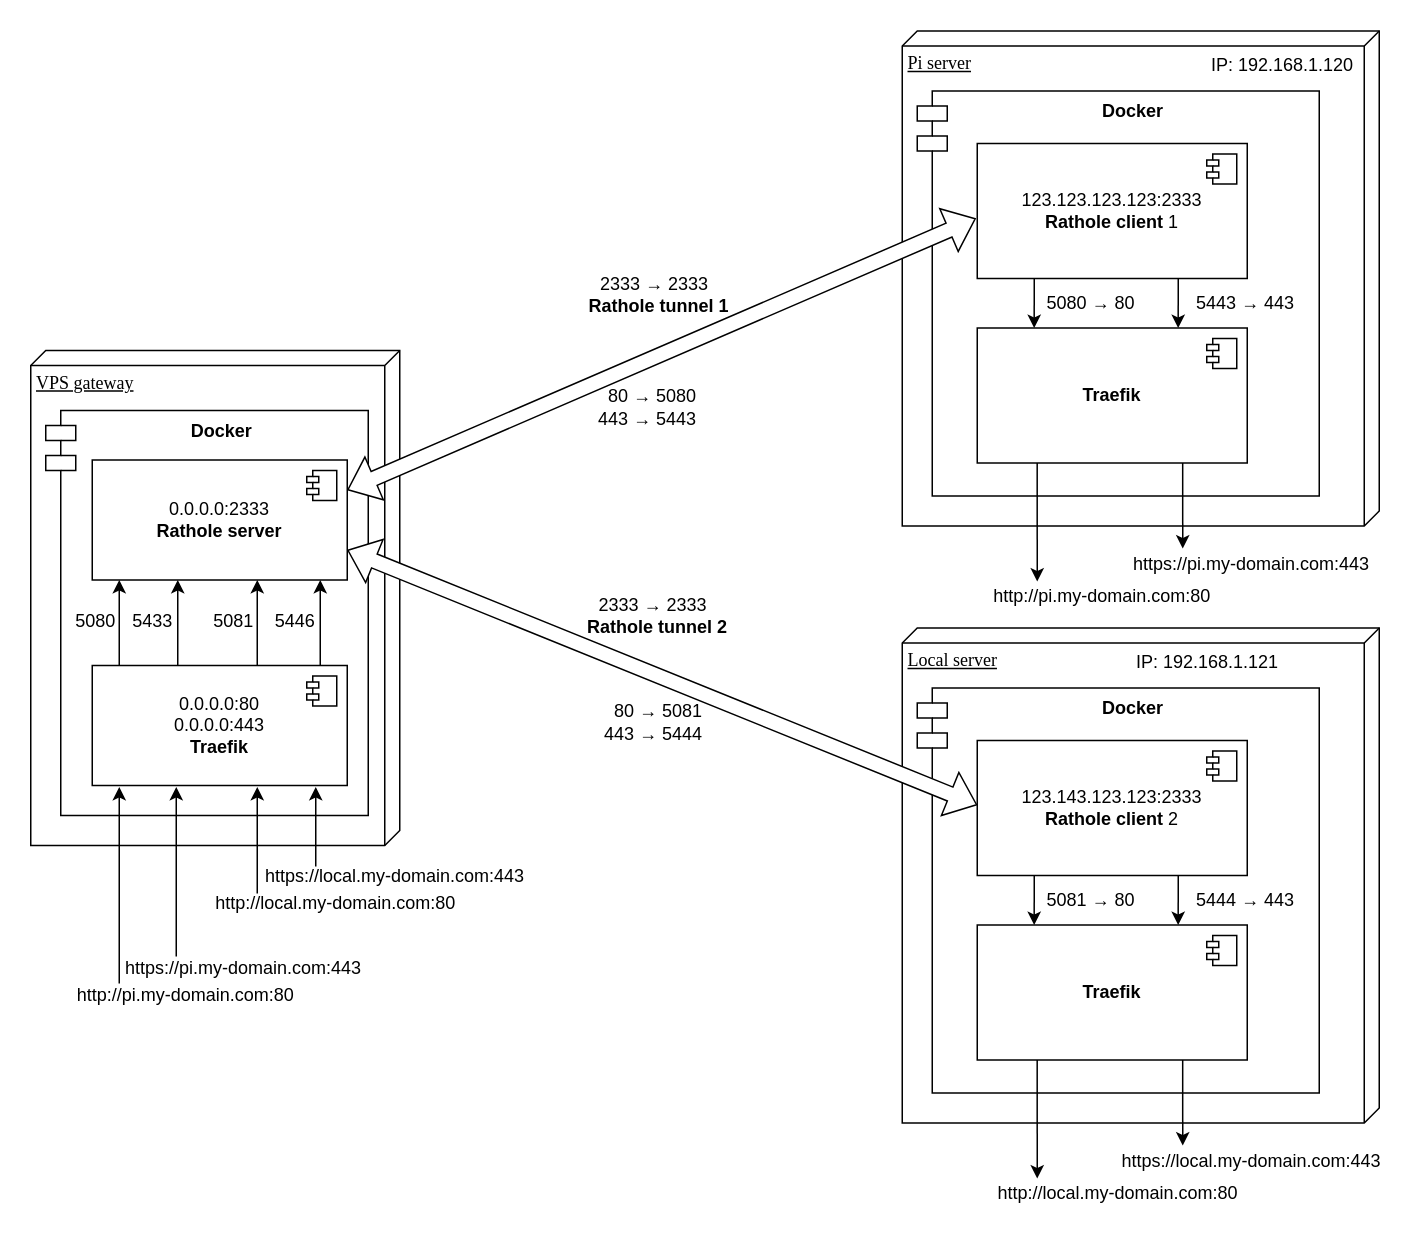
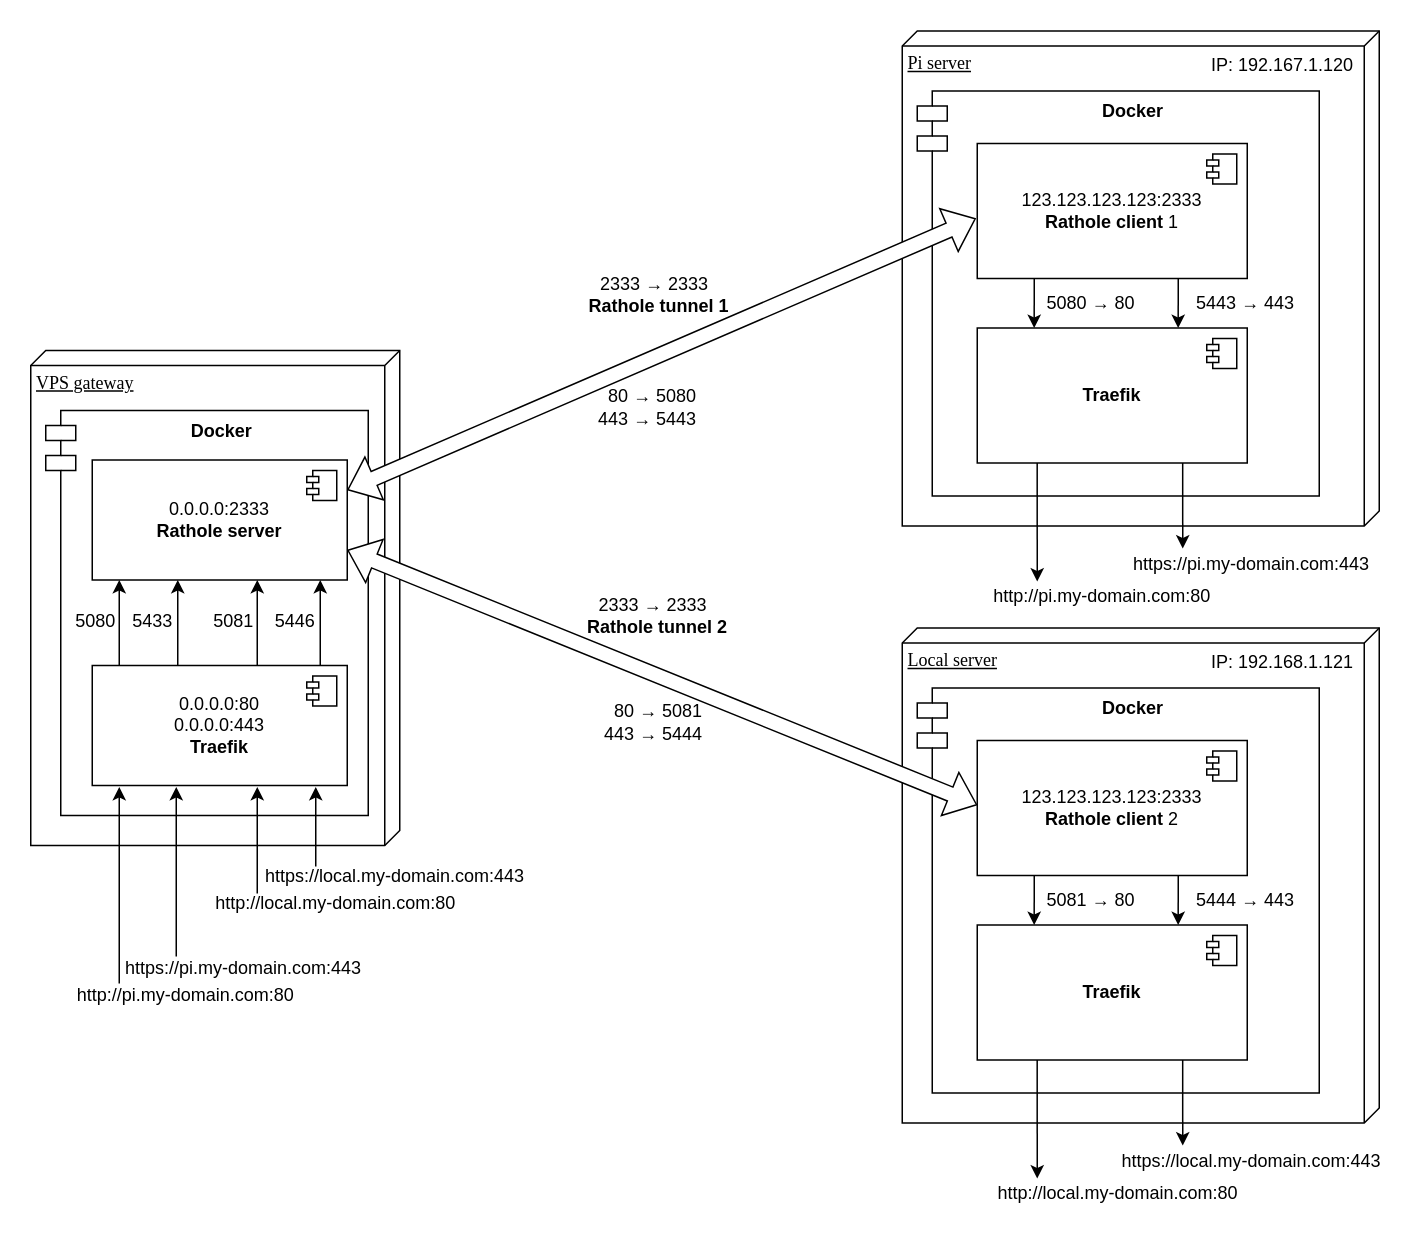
(1280, 65) -> (1280, 65)
(1204, 662) -> (1279, 662)
(1112, 808) -> (1112, 808)
